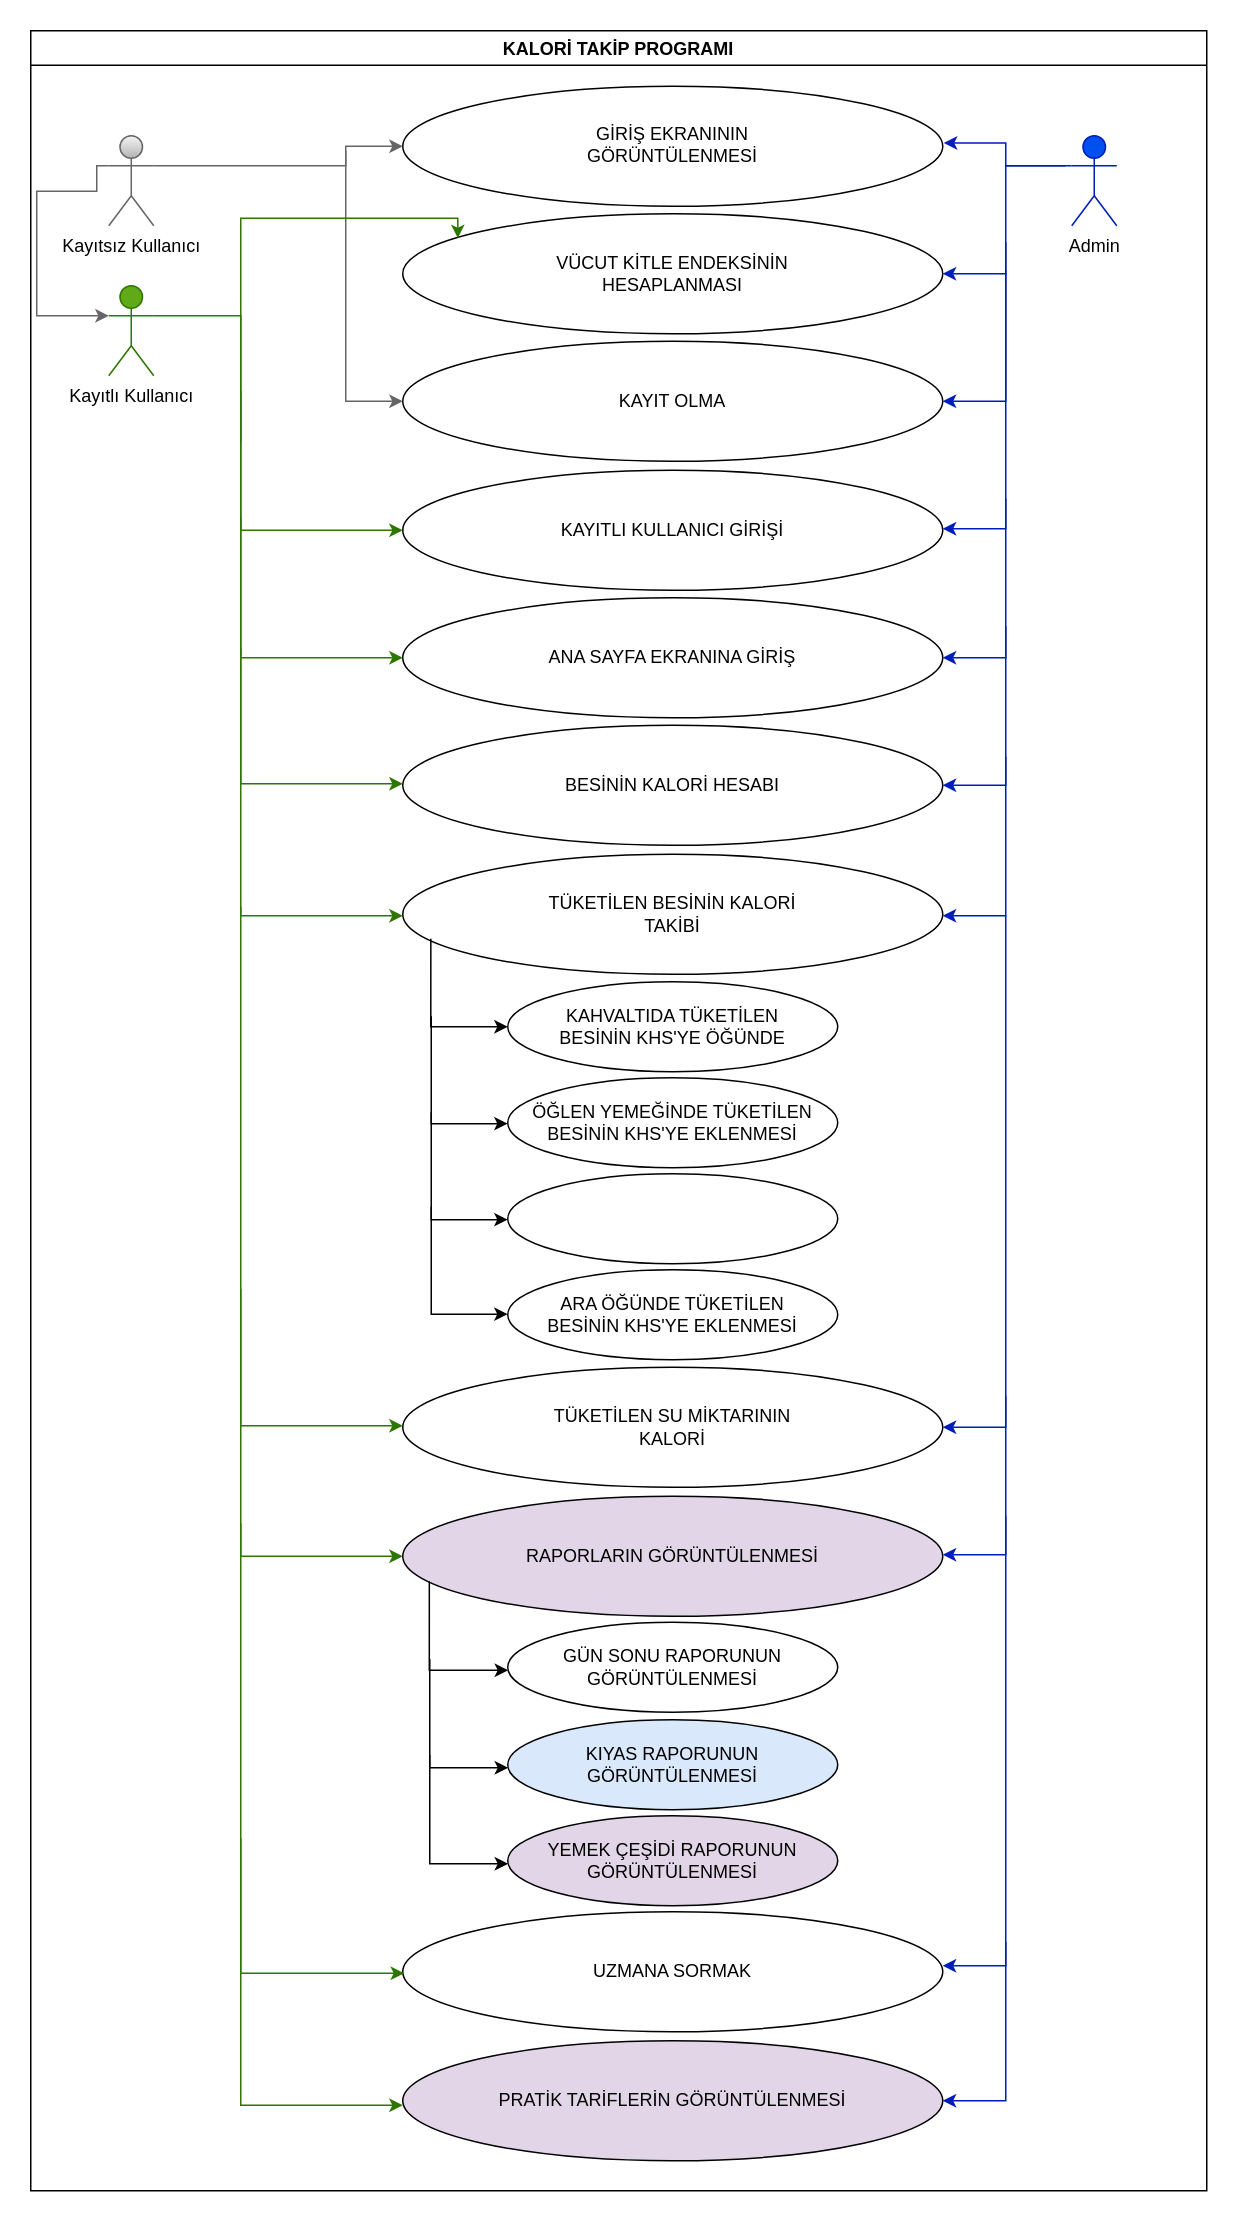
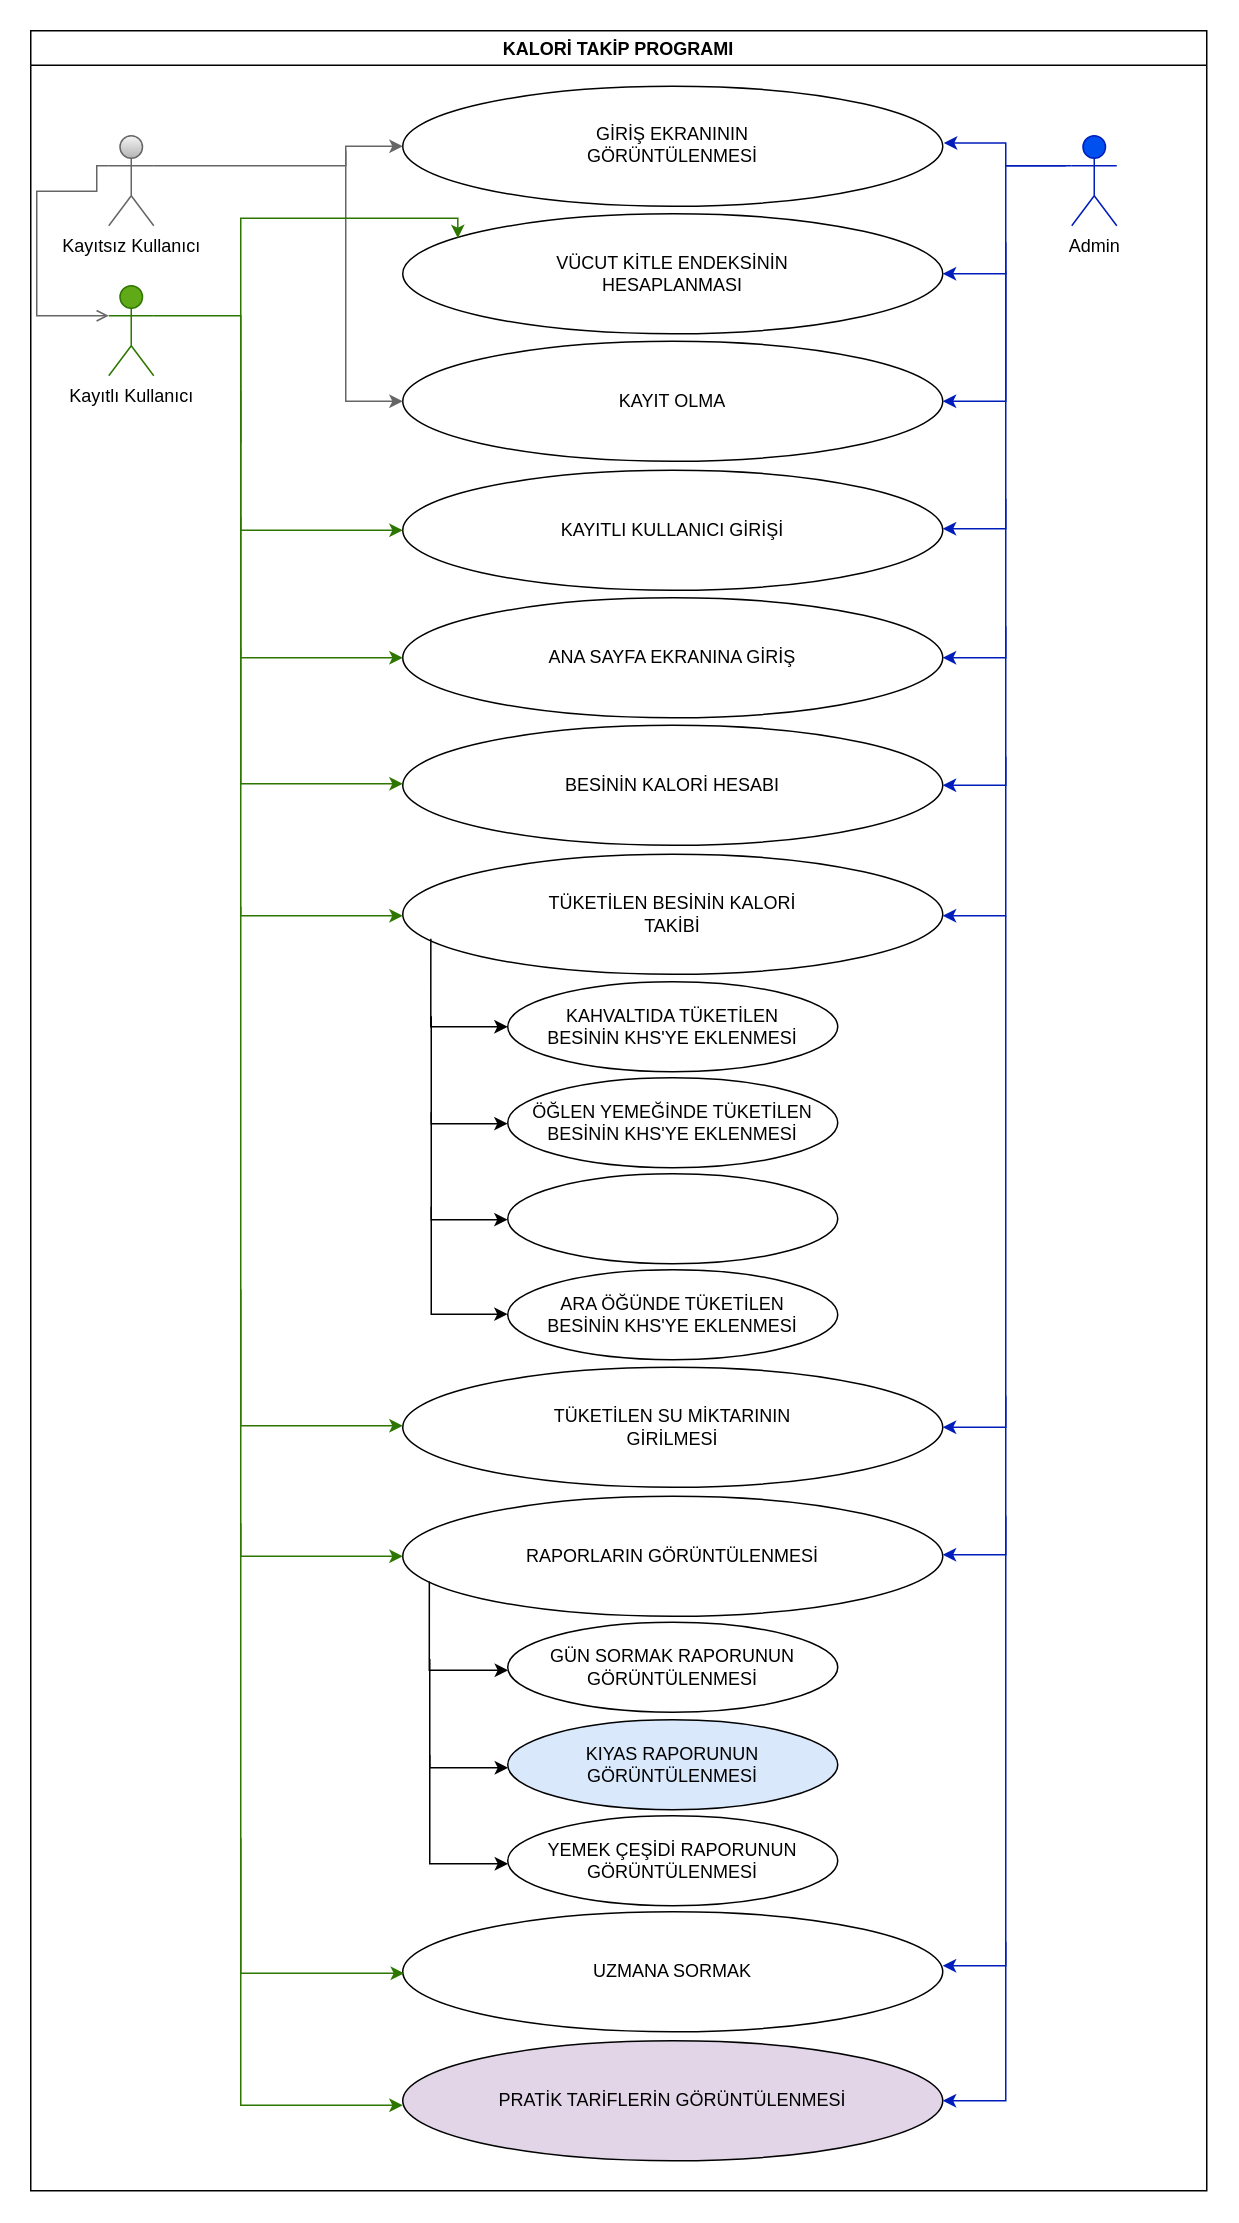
(97, 316) -> (99, 316)
(673, 1027) -> (673, 1027)
(673, 1427) -> (673, 1427)
(673, 1556) -> (673, 1556)
(673, 1667) -> (673, 1667)
(673, 1861) -> (673, 1861)
